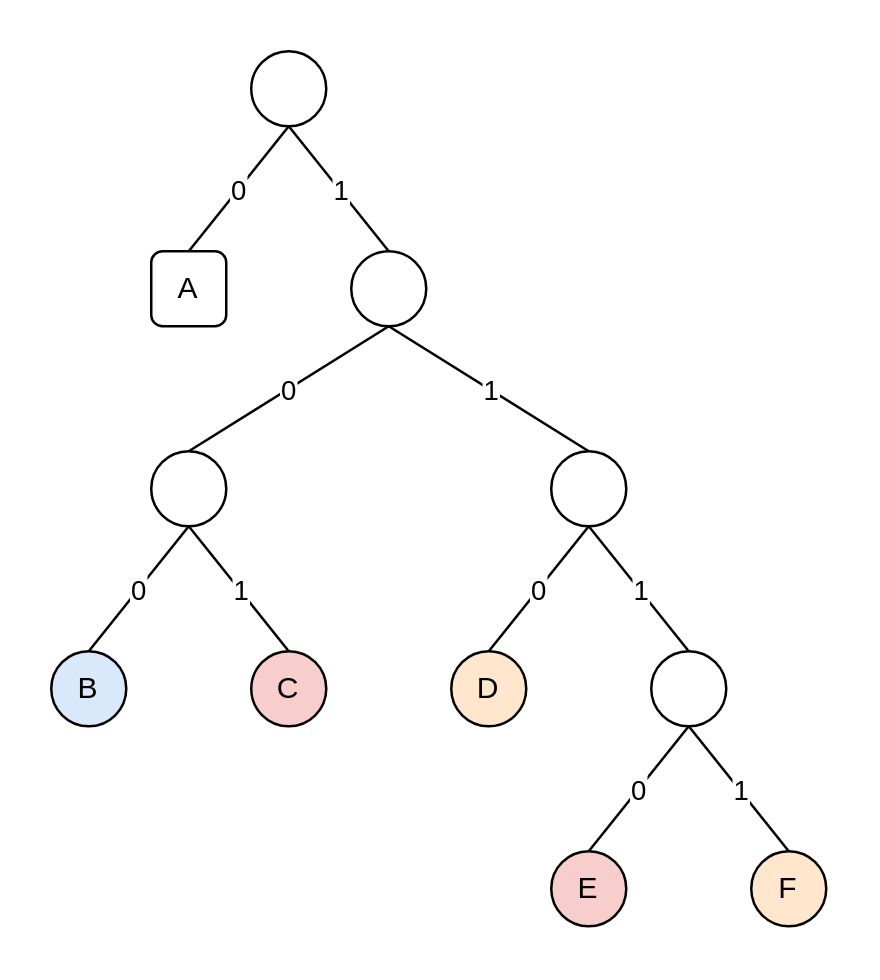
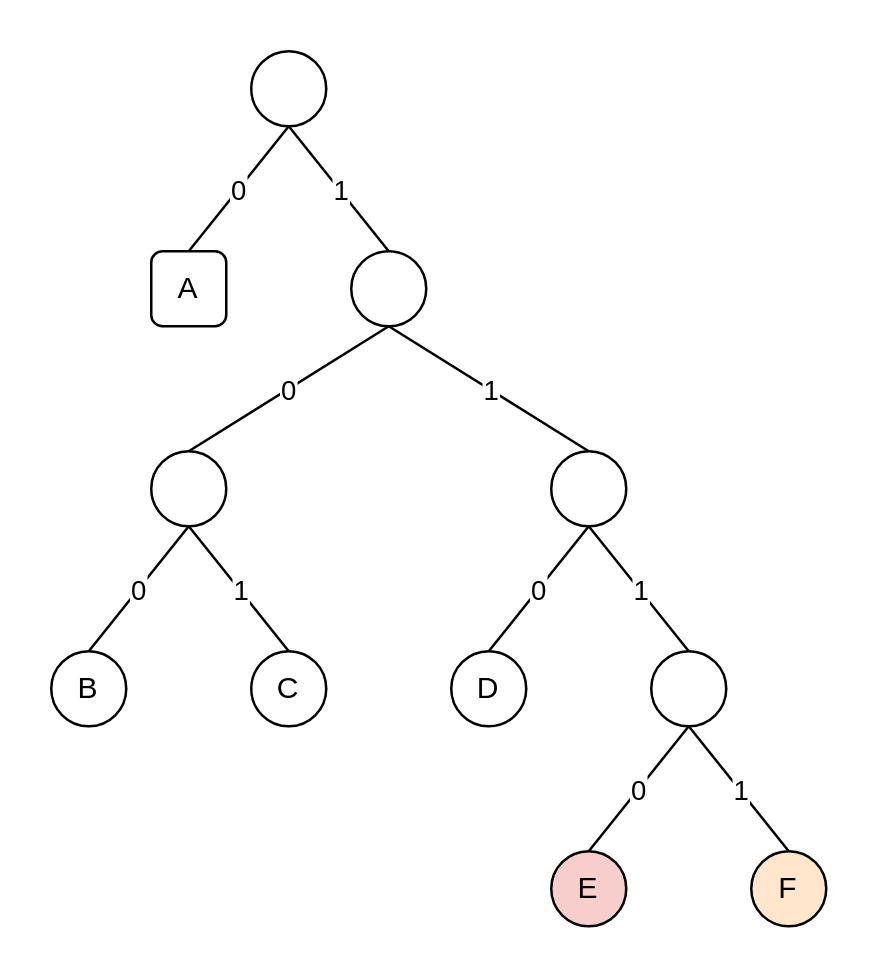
(89, 689) -> (89, 689)
(289, 689) -> (289, 689)
(489, 689) -> (489, 689)
